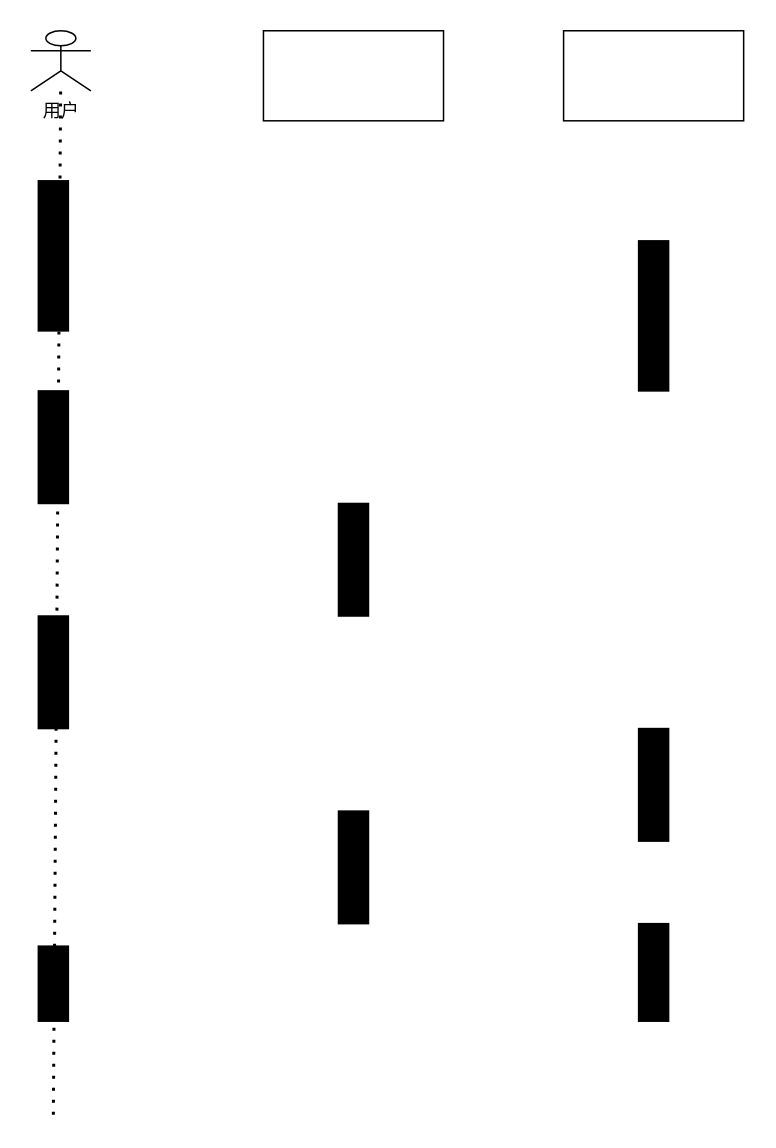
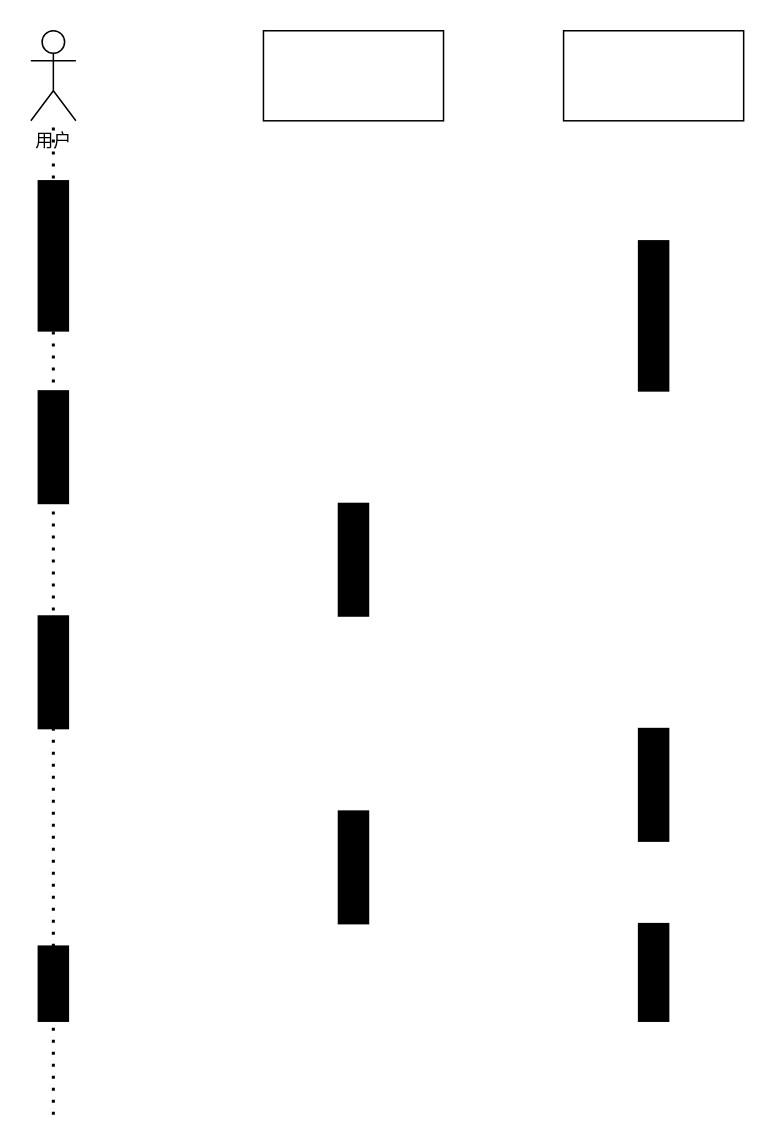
(61, 61) -> (53, 76)
